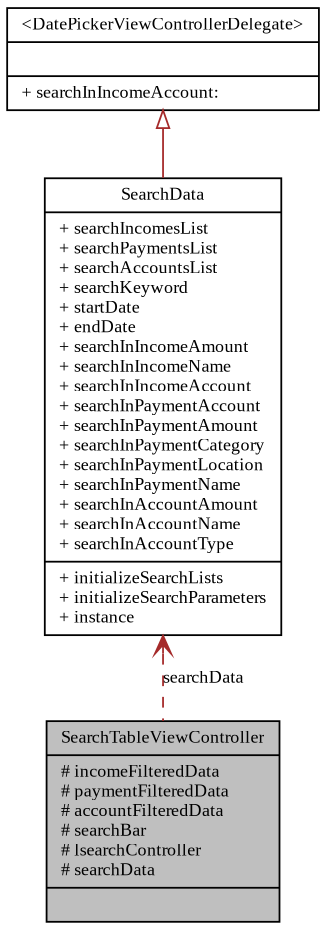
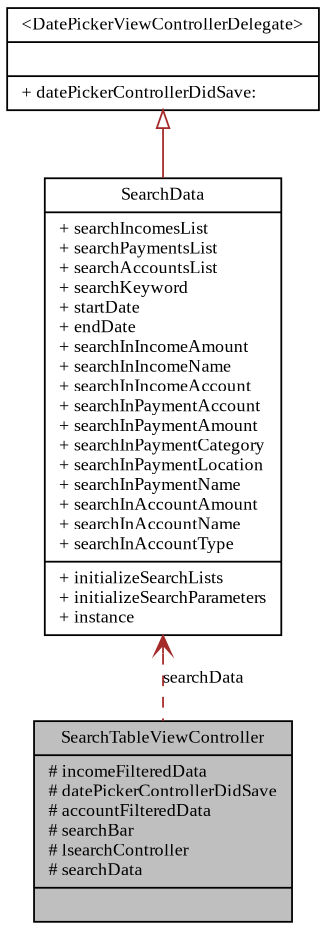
(121, 92) -> (140, 92)
(145, 791) -> (163, 791)
